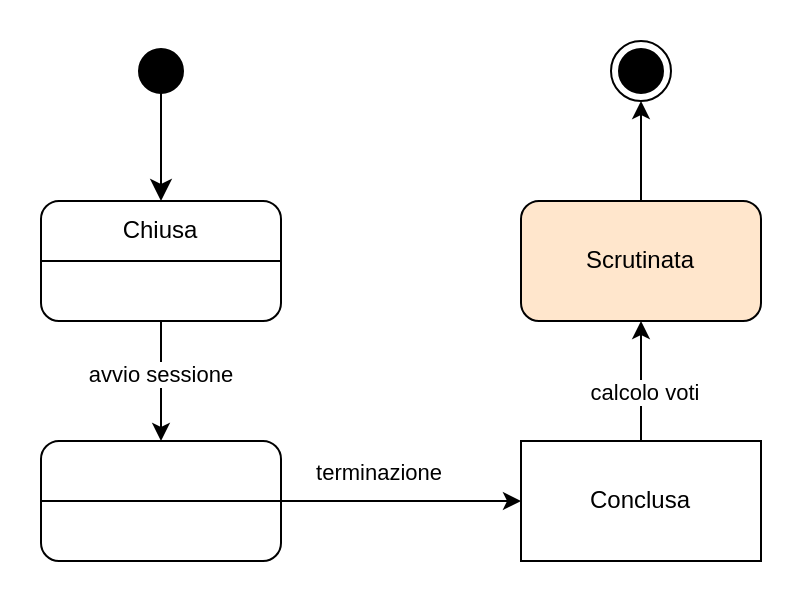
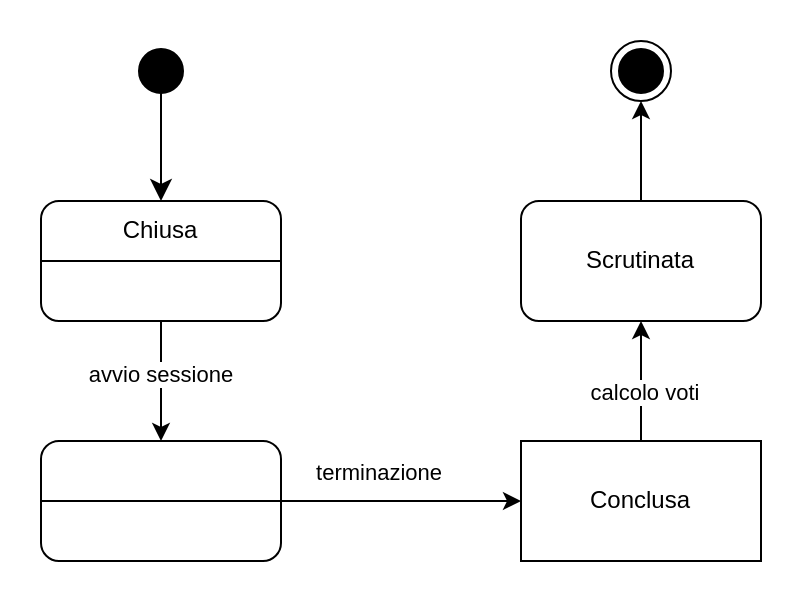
(641, 261) -> (641, 261)
